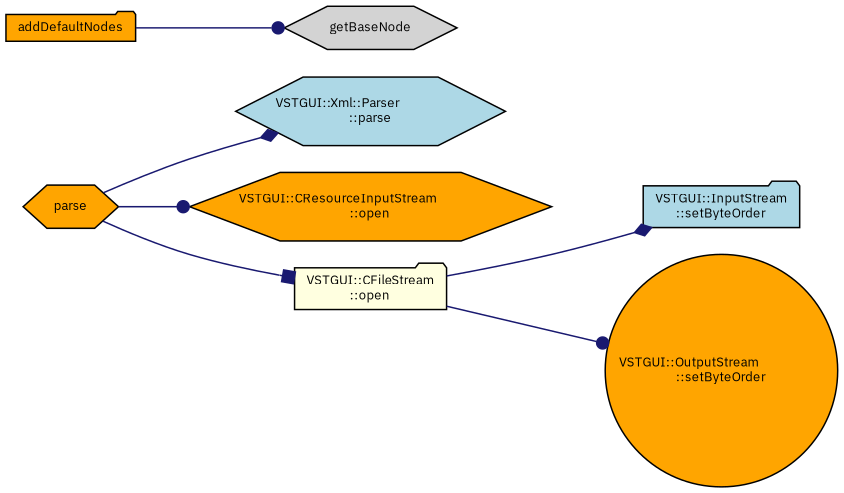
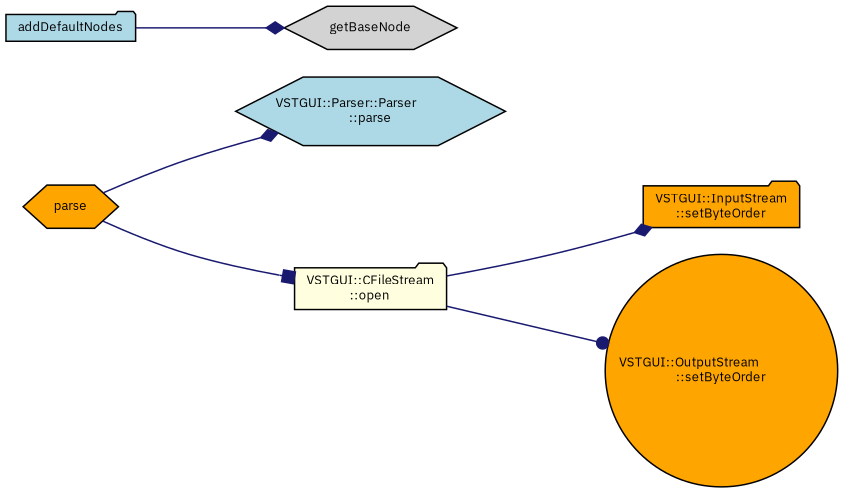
(71, 28) -> (71, 28)
(204, 28) -> (204, 28)
(371, 111) -> (371, 111)
(371, 207) -> none
(721, 207) -> (721, 207)
